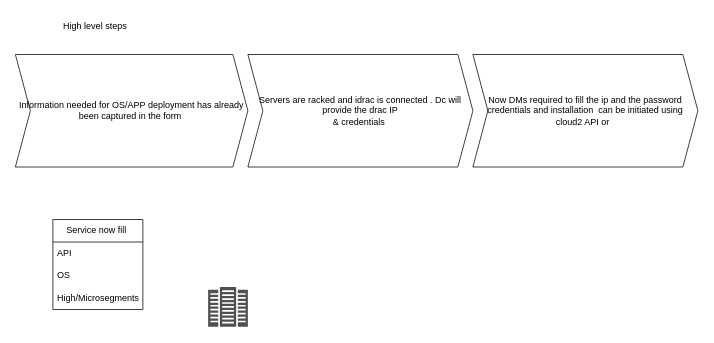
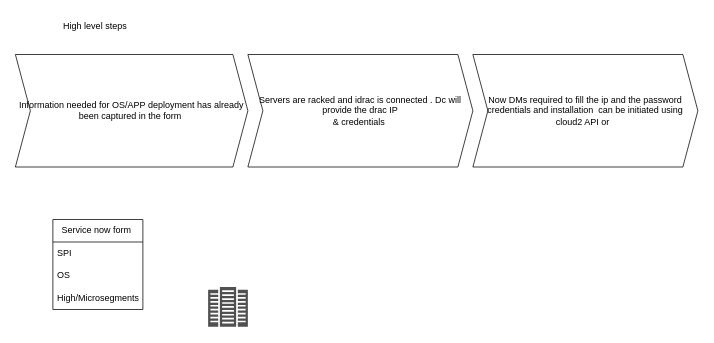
(98, 231) -> (98, 231)
(65, 253) -> (65, 253)
